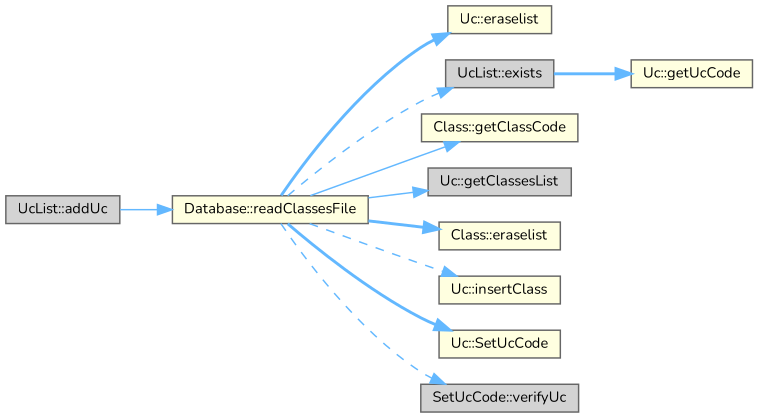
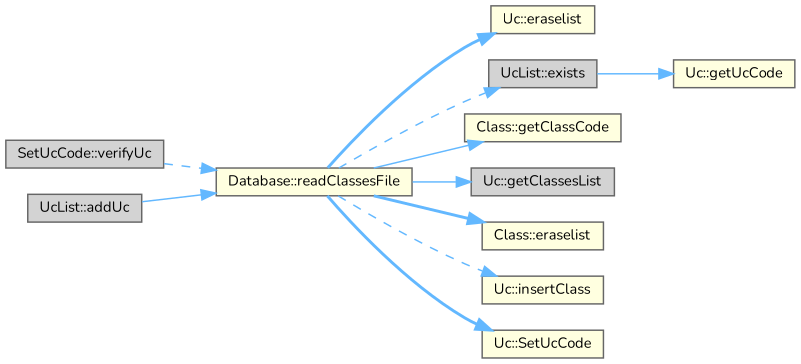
(585, 74) -> (628, 74)
(348, 309) -> (183, 166)
